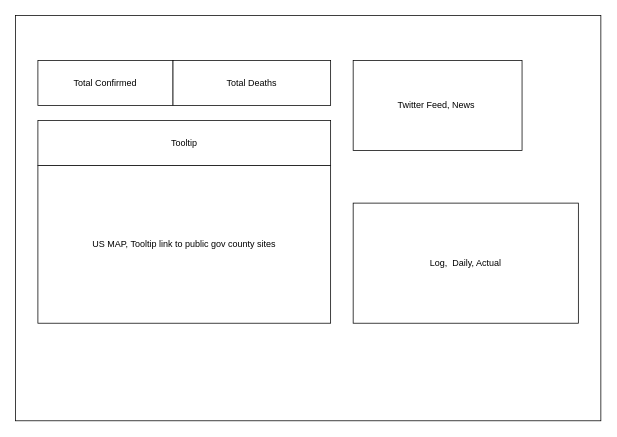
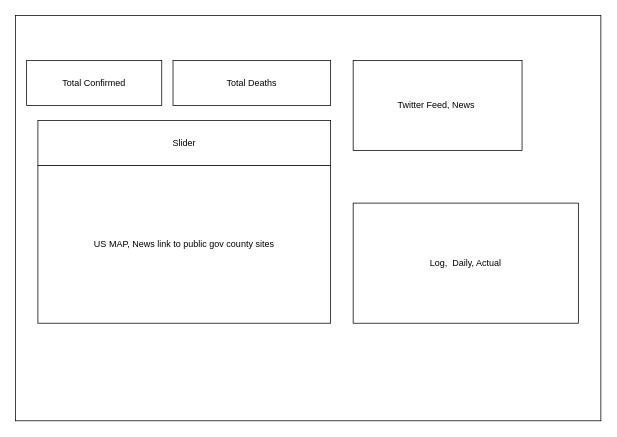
(105, 83) -> (94, 83)
(184, 143) -> (184, 143)
(184, 244) -> (184, 244)
